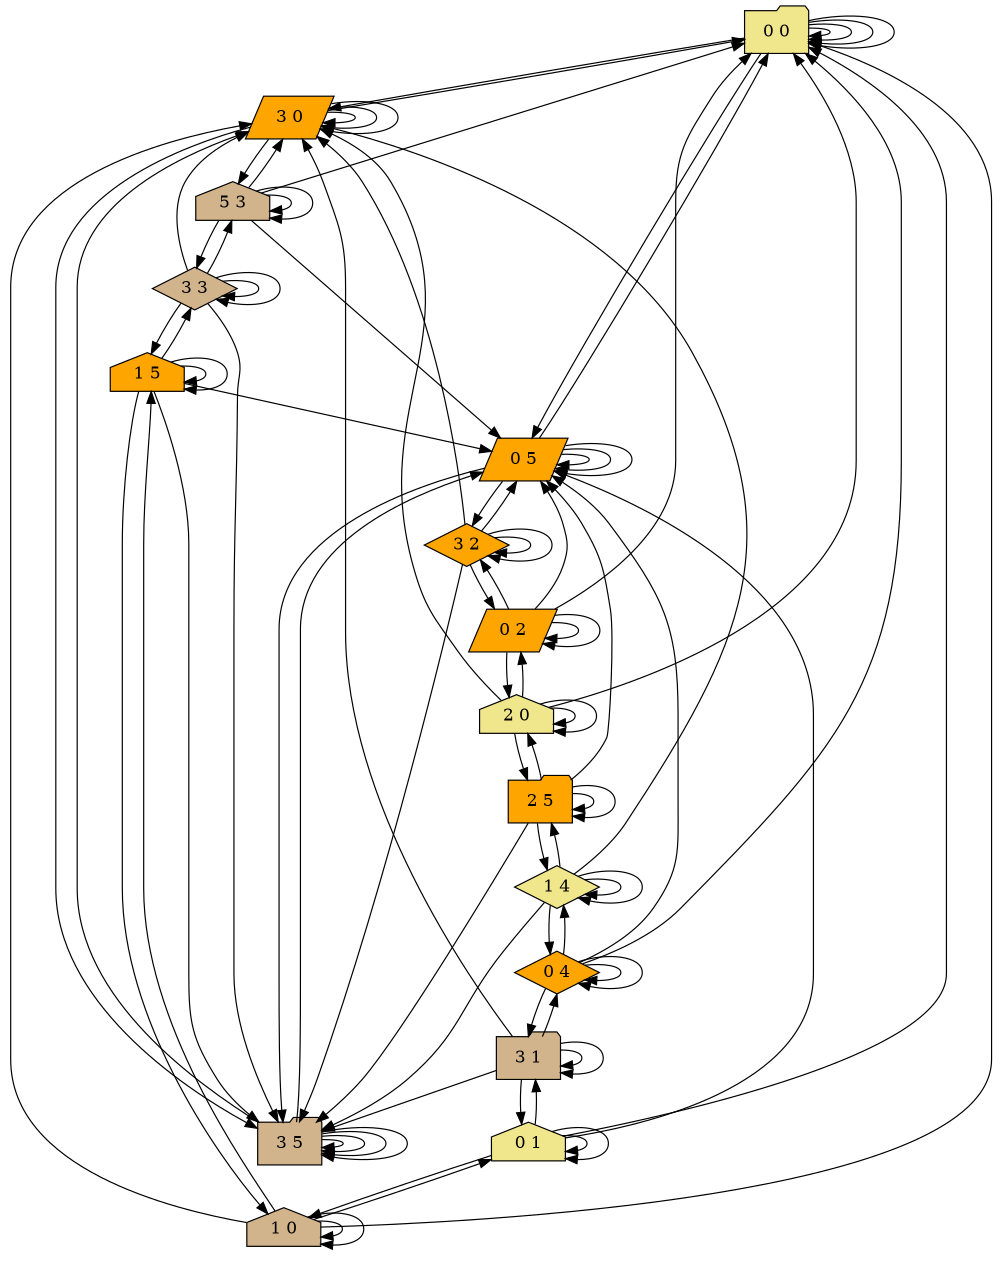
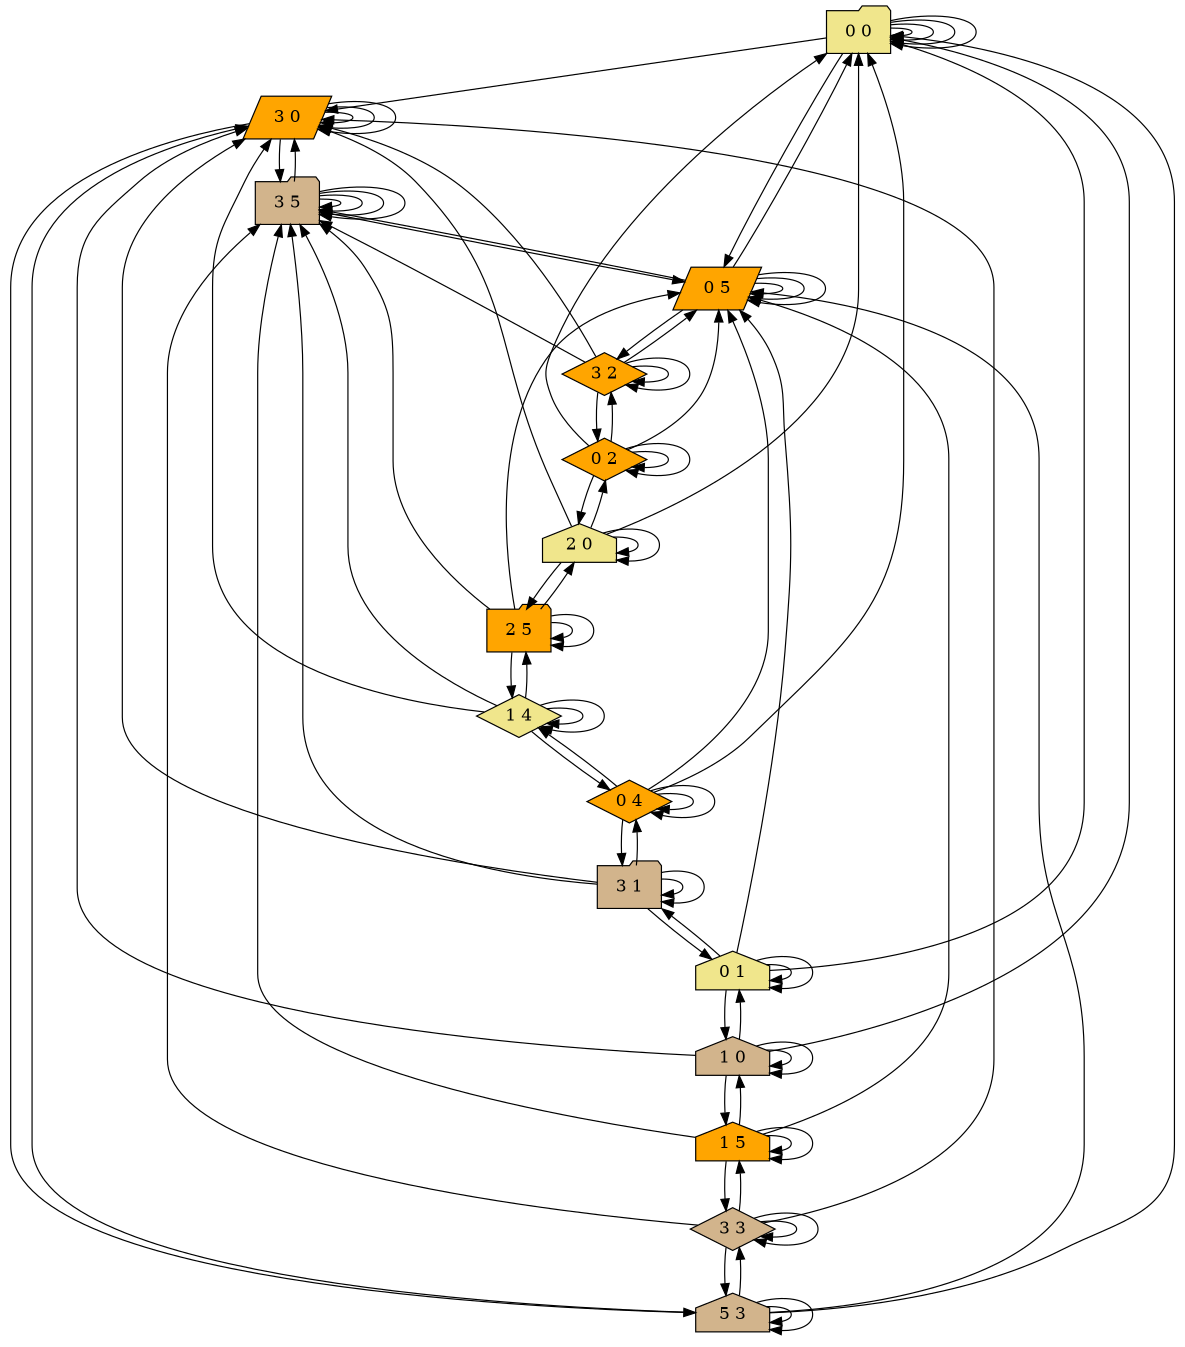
(530, 77) -> none
(513, 631) -> (604, 460)
